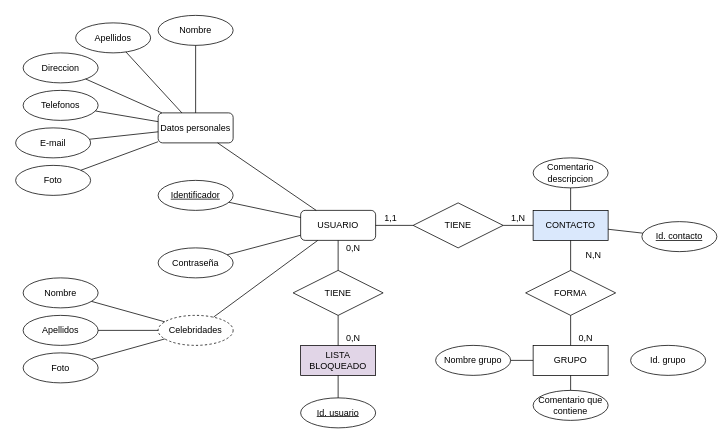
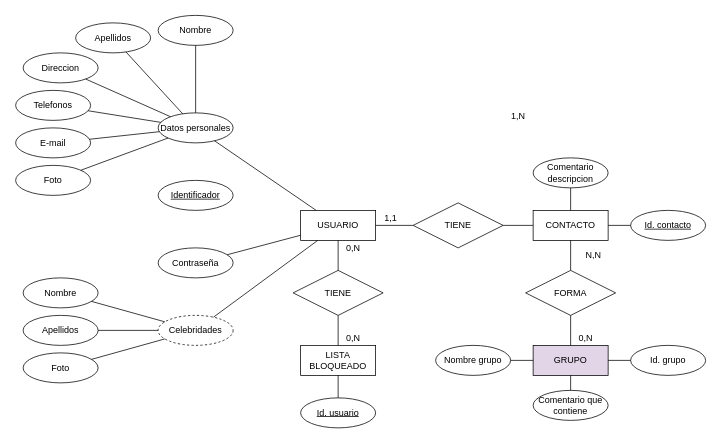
(60, 105) -> (53, 105)
(195, 128) -> (195, 128)
(264, 210) -> none
(518, 218) -> (518, 117)
(338, 225) -> (338, 225)
(570, 225) -> (570, 225)
(679, 237) -> (668, 225)
(338, 360) -> (338, 360)
(570, 360) -> (570, 360)
none -> (619, 360)
